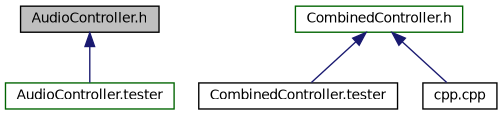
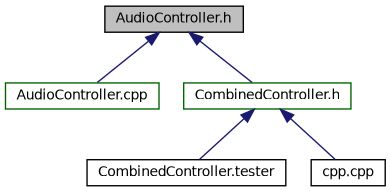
none -> (226, 62)
(90, 96) -> (82, 96)
